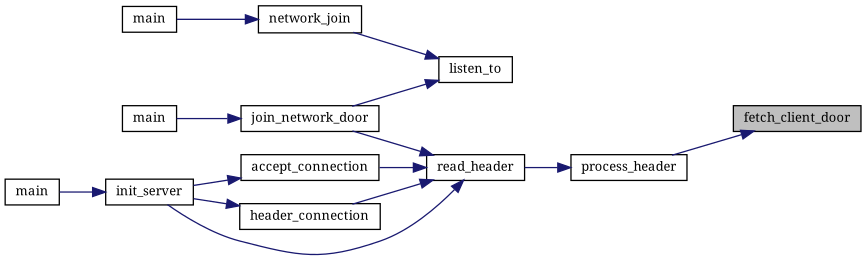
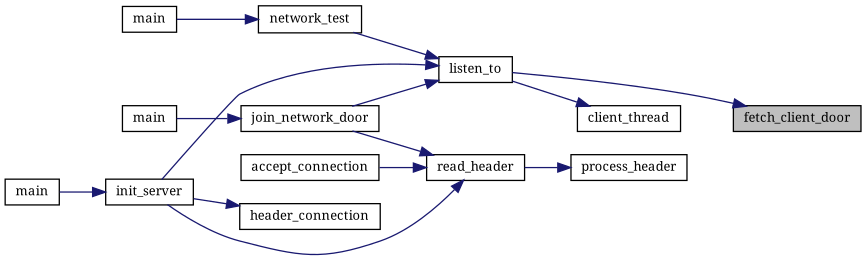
(310, 19) -> (310, 19)
none -> (629, 119)
(707, 145) -> (623, 85)
(211, 183) -> (274, 81)
(386, 194) -> none
